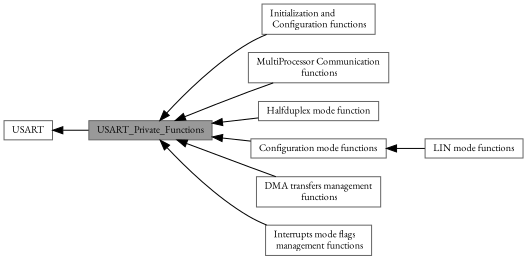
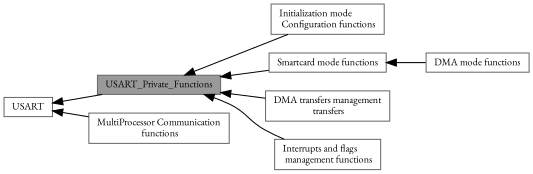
(319, 19) -> (328, 19)
(229, 99) -> (76, 115)
(319, 111) -> none
(319, 148) -> (328, 63)
(474, 148) -> (478, 63)
(319, 192) -> (328, 106)
(319, 240) -> (328, 154)
